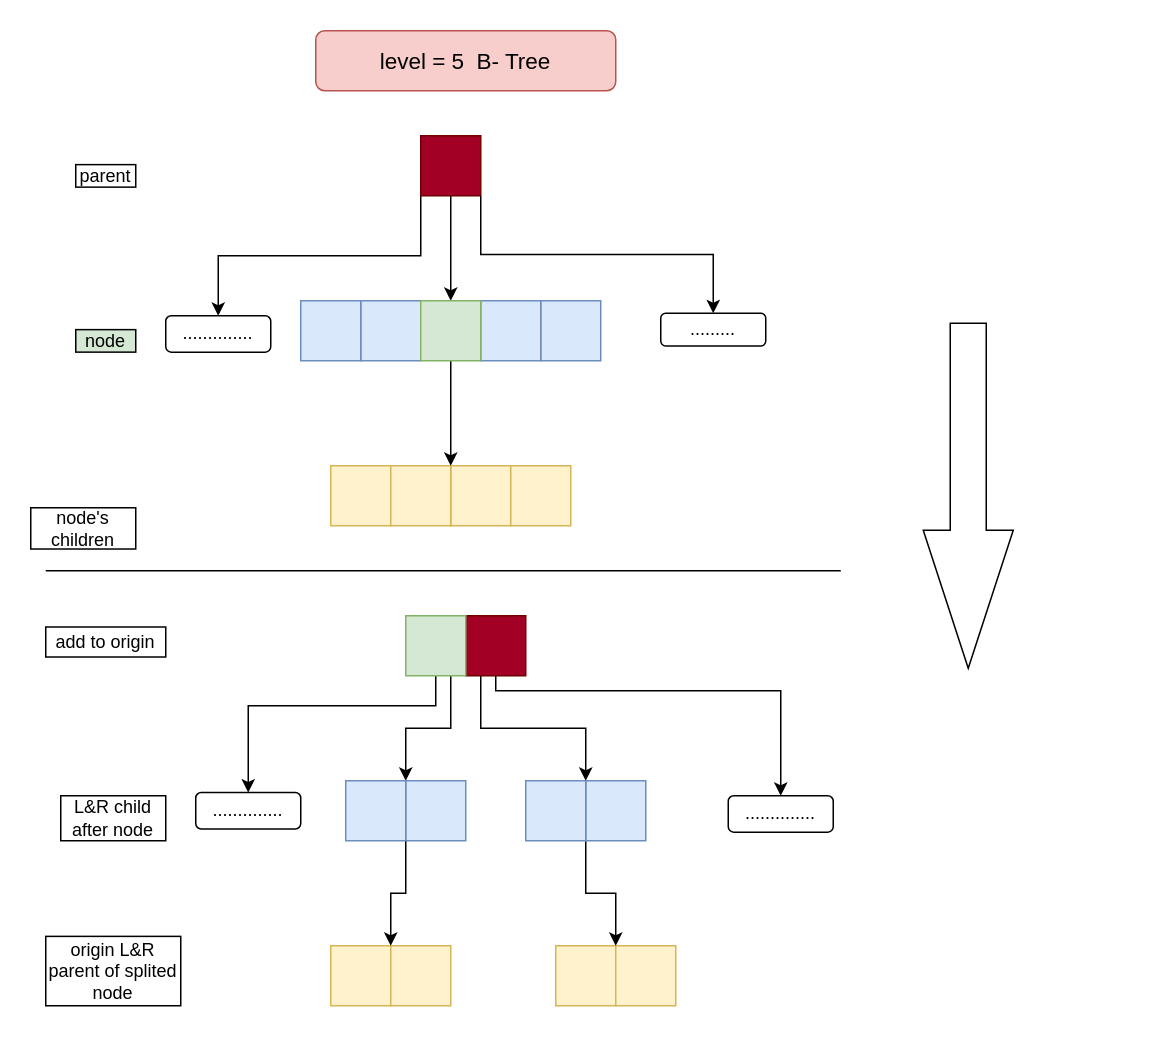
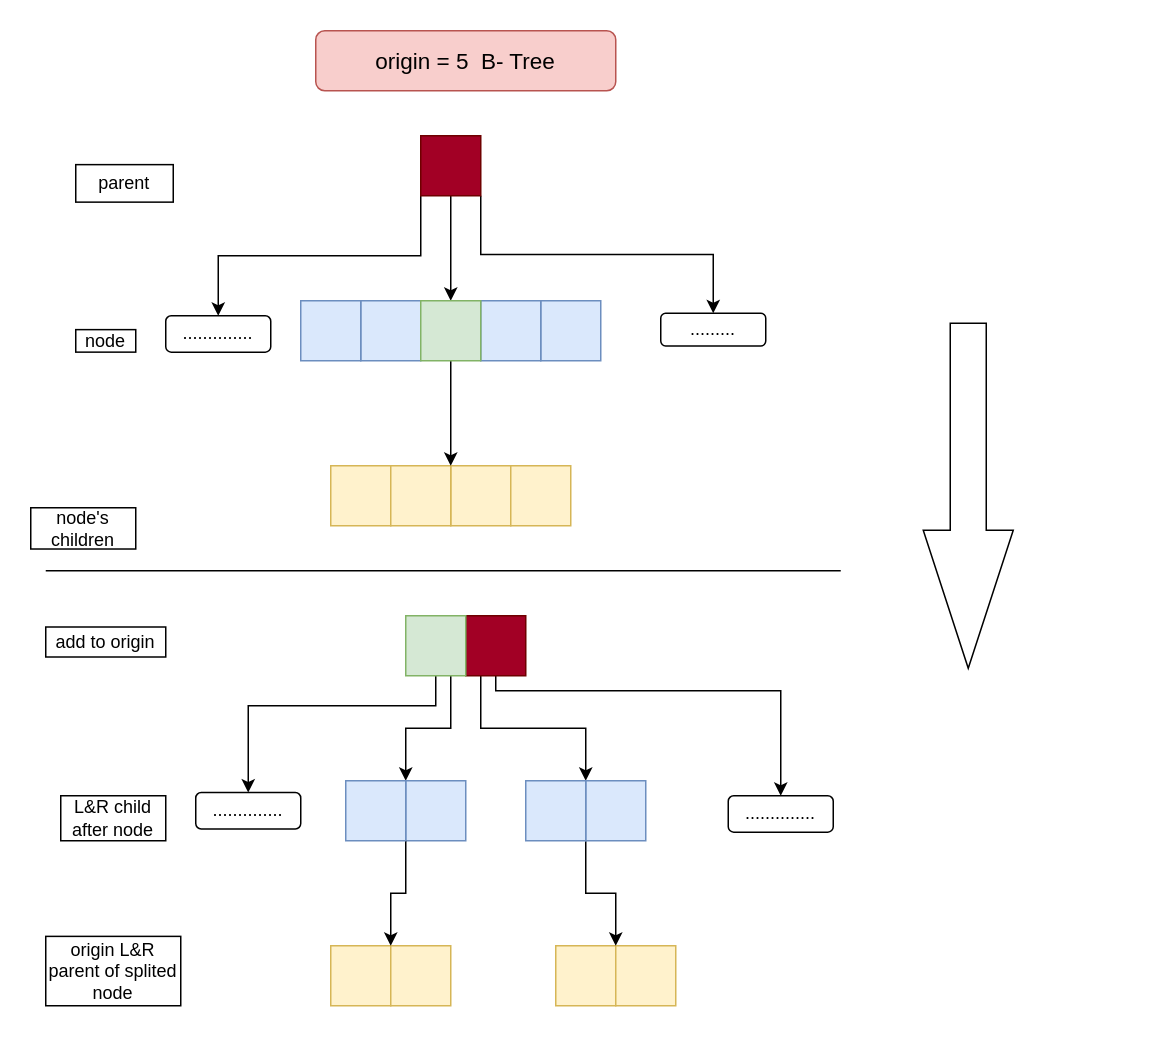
(466, 61) -> (466, 61)
(106, 176) -> (125, 183)
(106, 341) -> (106, 341)
